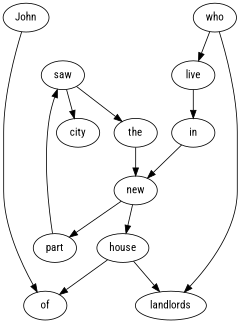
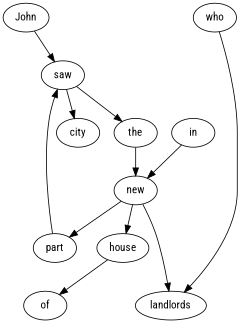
(193, 75) -> none
(4, 160) -> (42, 43)
(144, 273) -> (158, 243)
